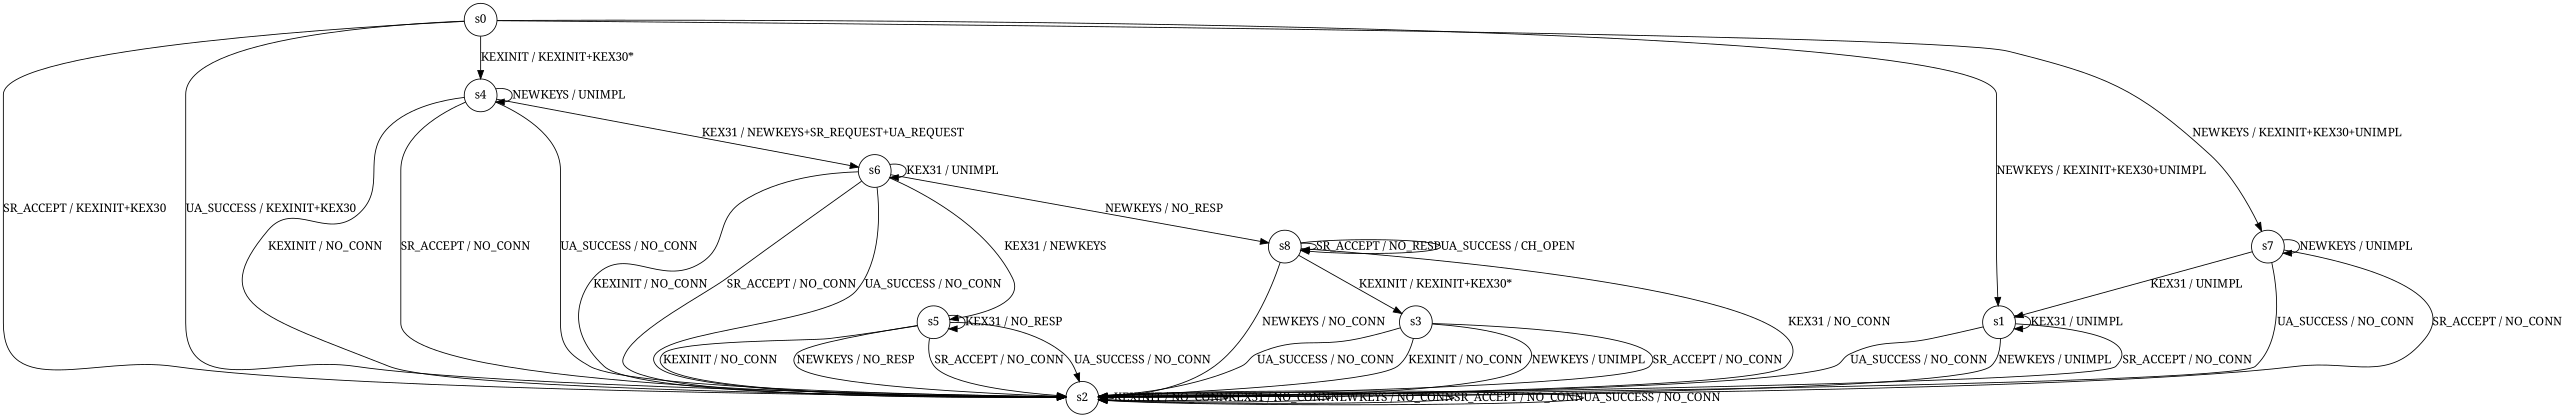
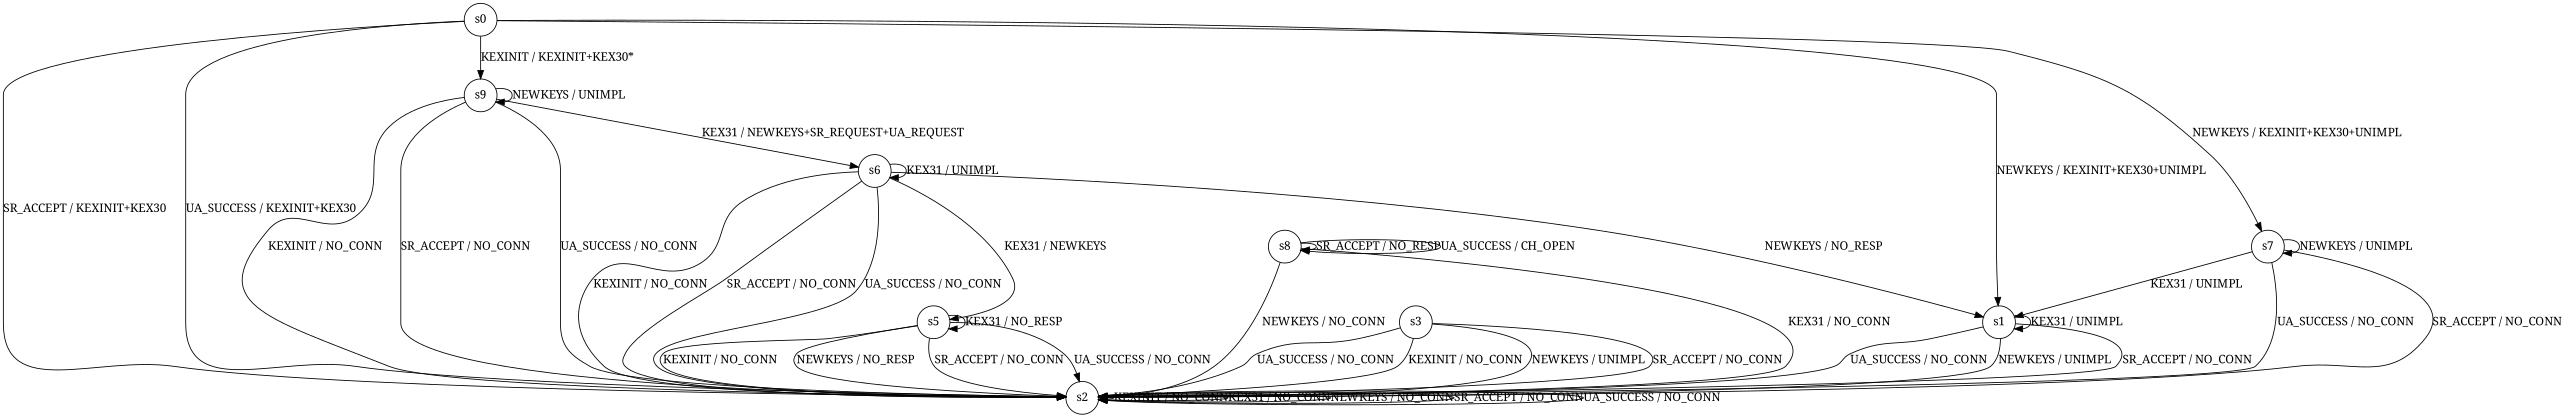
(481, 95) -> (481, 95)
(1076, 208) -> (1438, 210)
(1347, 282) -> none
